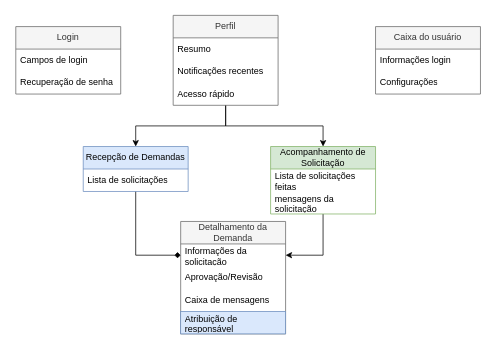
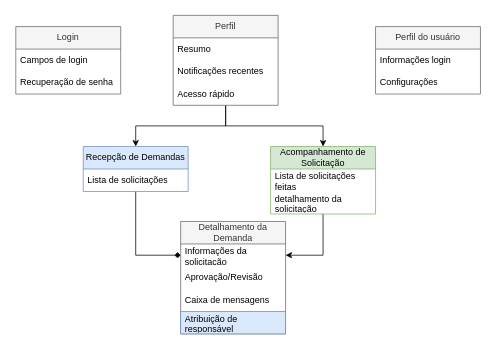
(428, 38) -> (428, 38)
(324, 203) -> (324, 203)
